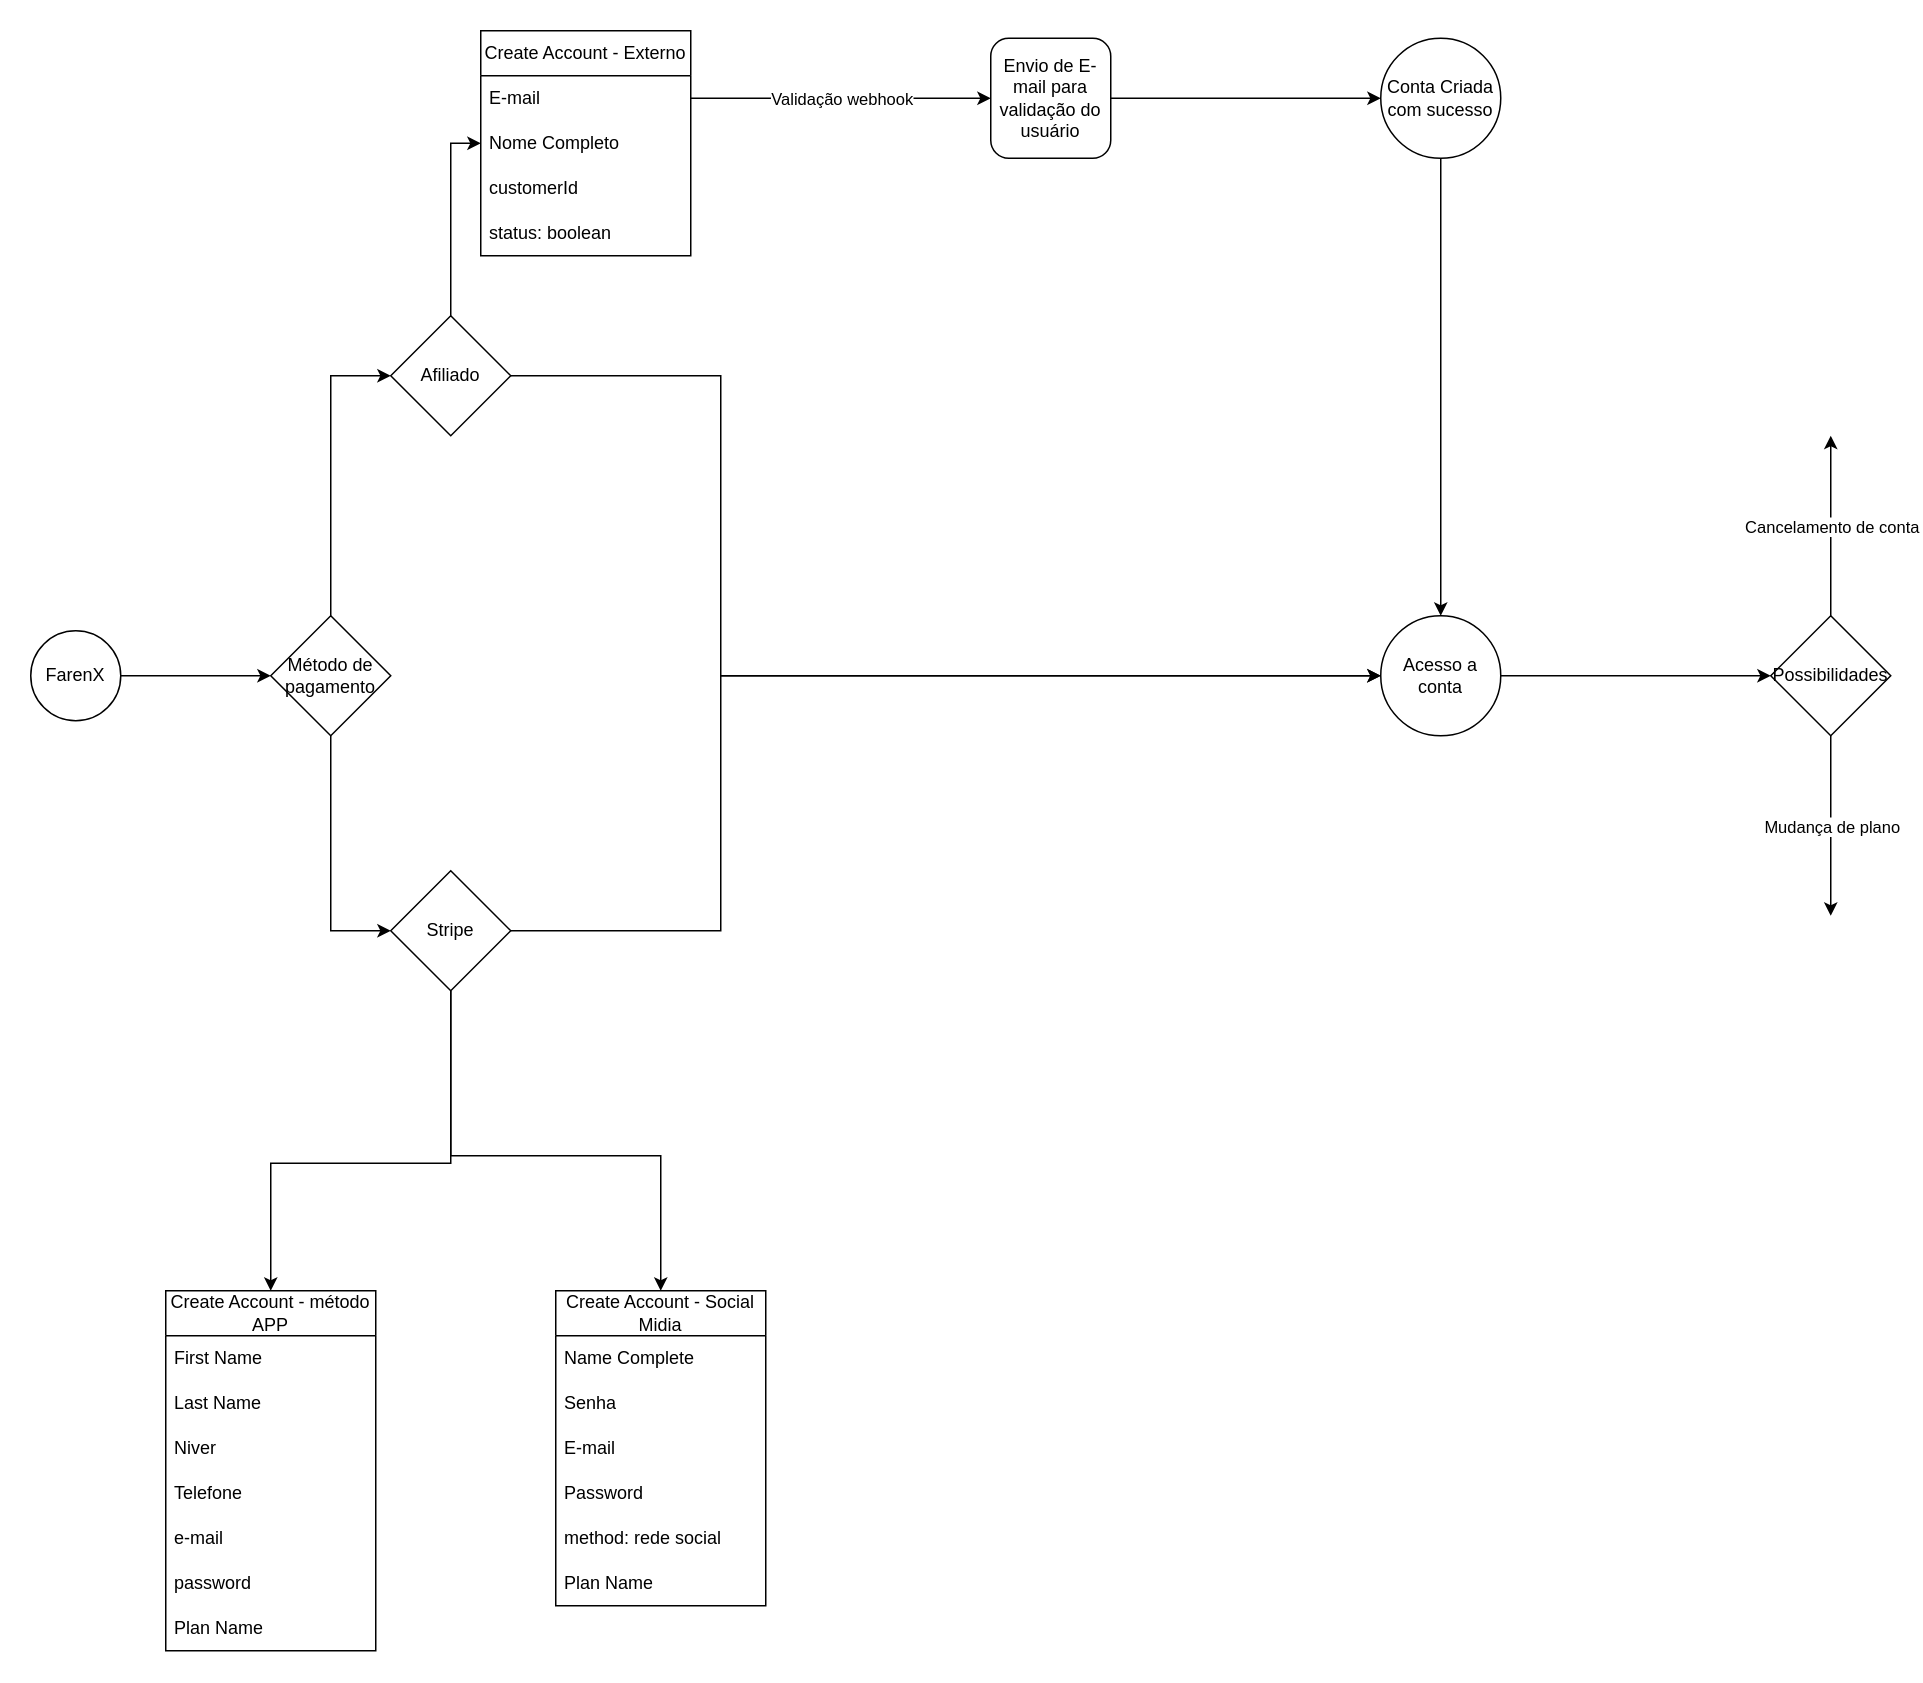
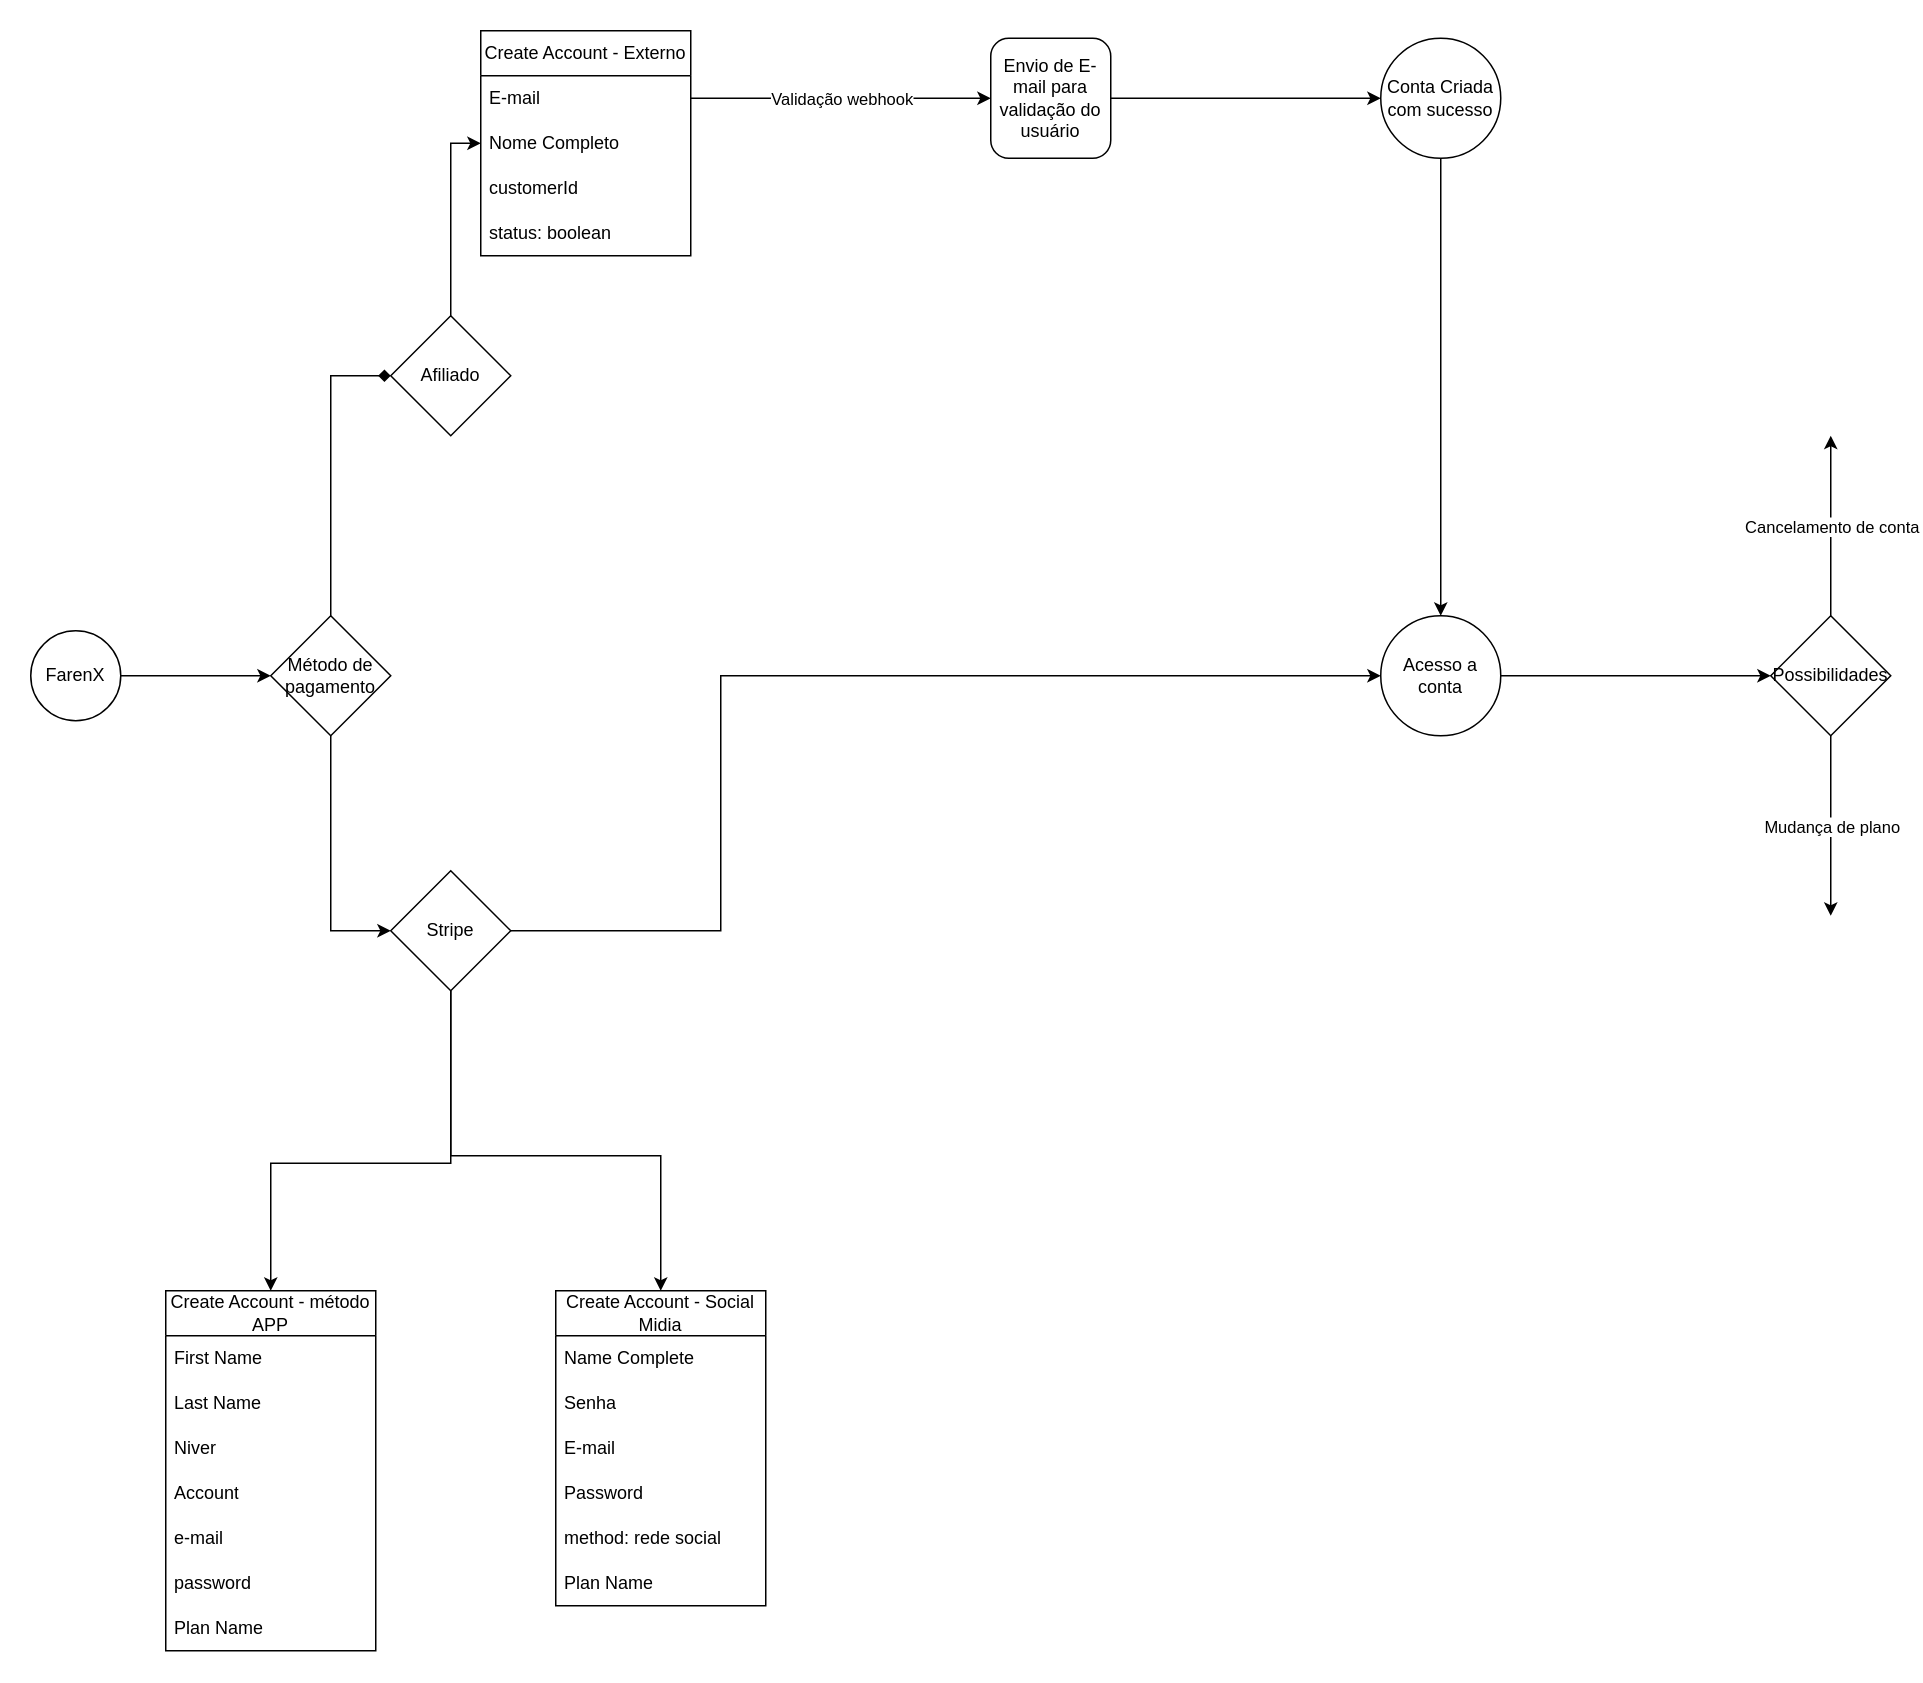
(379, 376) -> (378, 376)
(721, 419) -> none
(213, 1493) -> (210, 1493)
